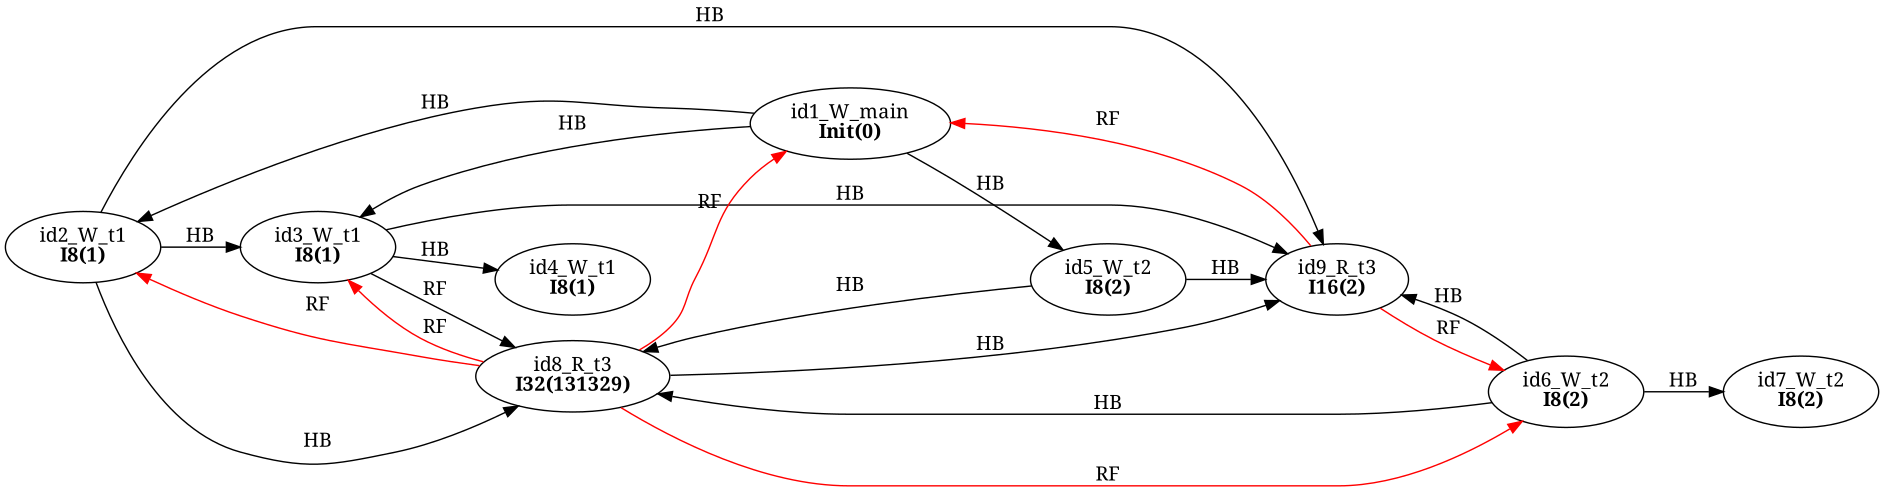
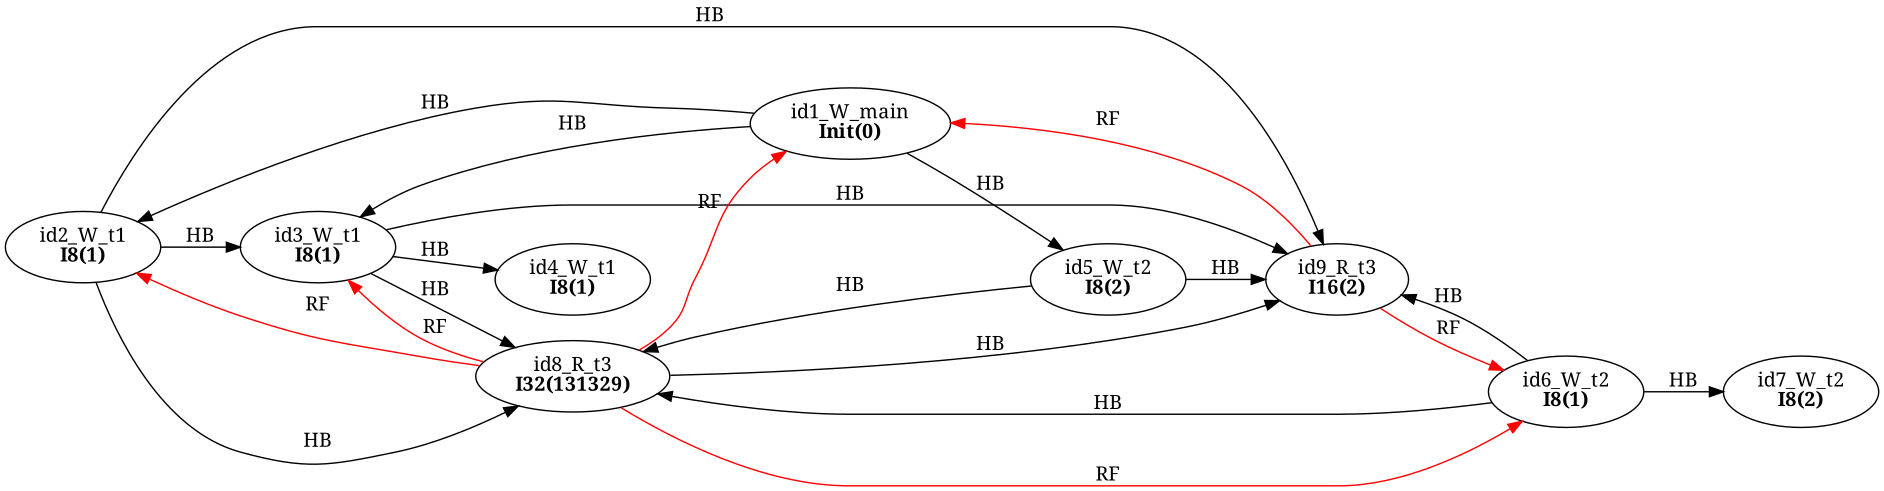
(435, 290) -> (435, 290)
(1566, 400) -> (1566, 400)
